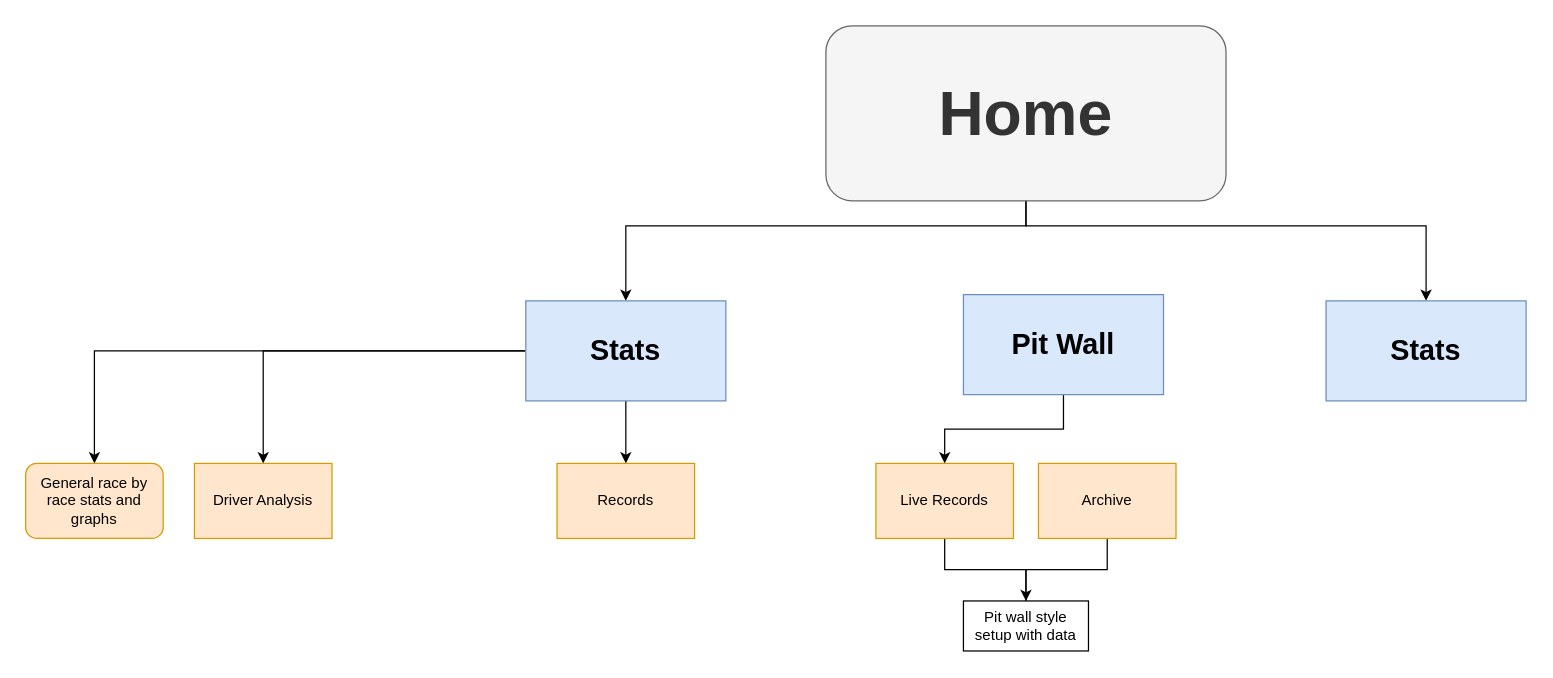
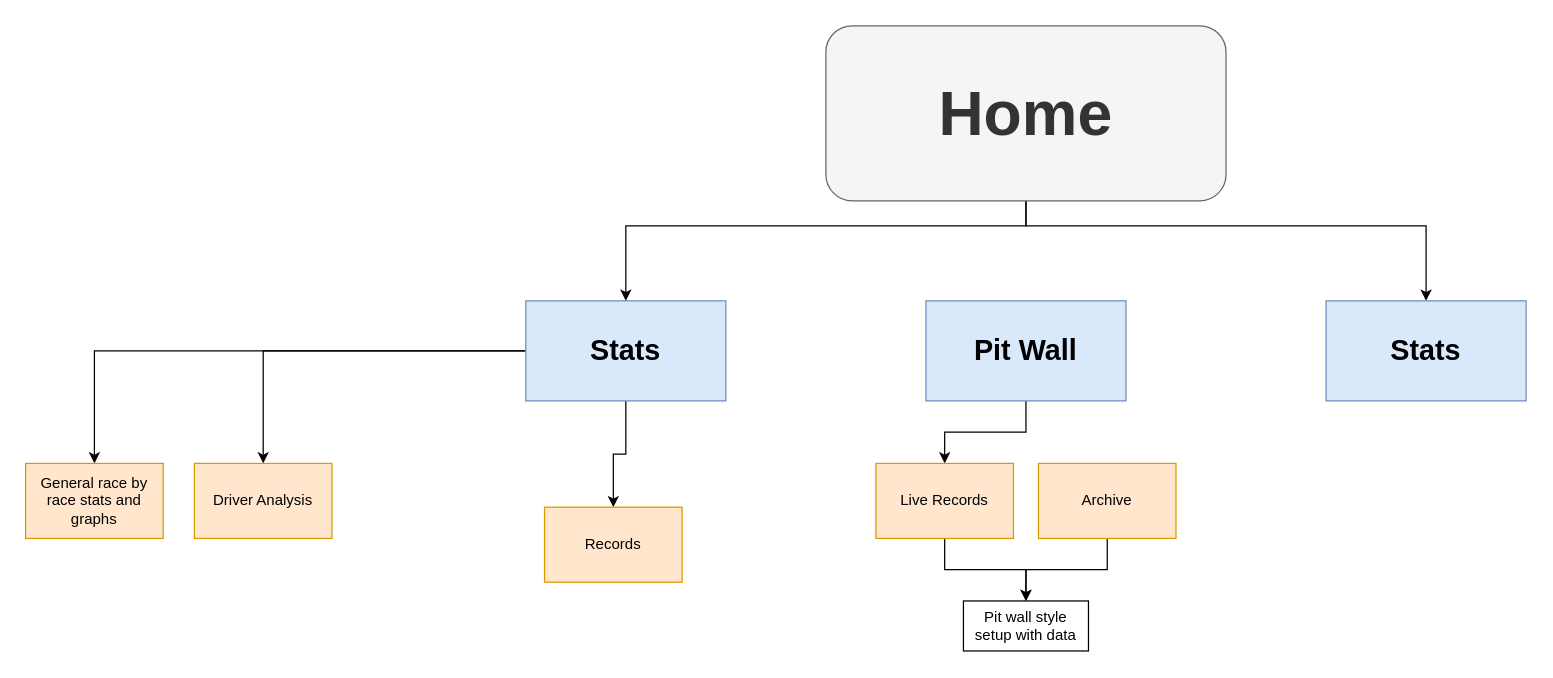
(1063, 344) -> (1026, 351)
(94, 501) -> (94, 501)
(626, 501) -> (613, 544)
(1026, 596) -> (1026, 593)
